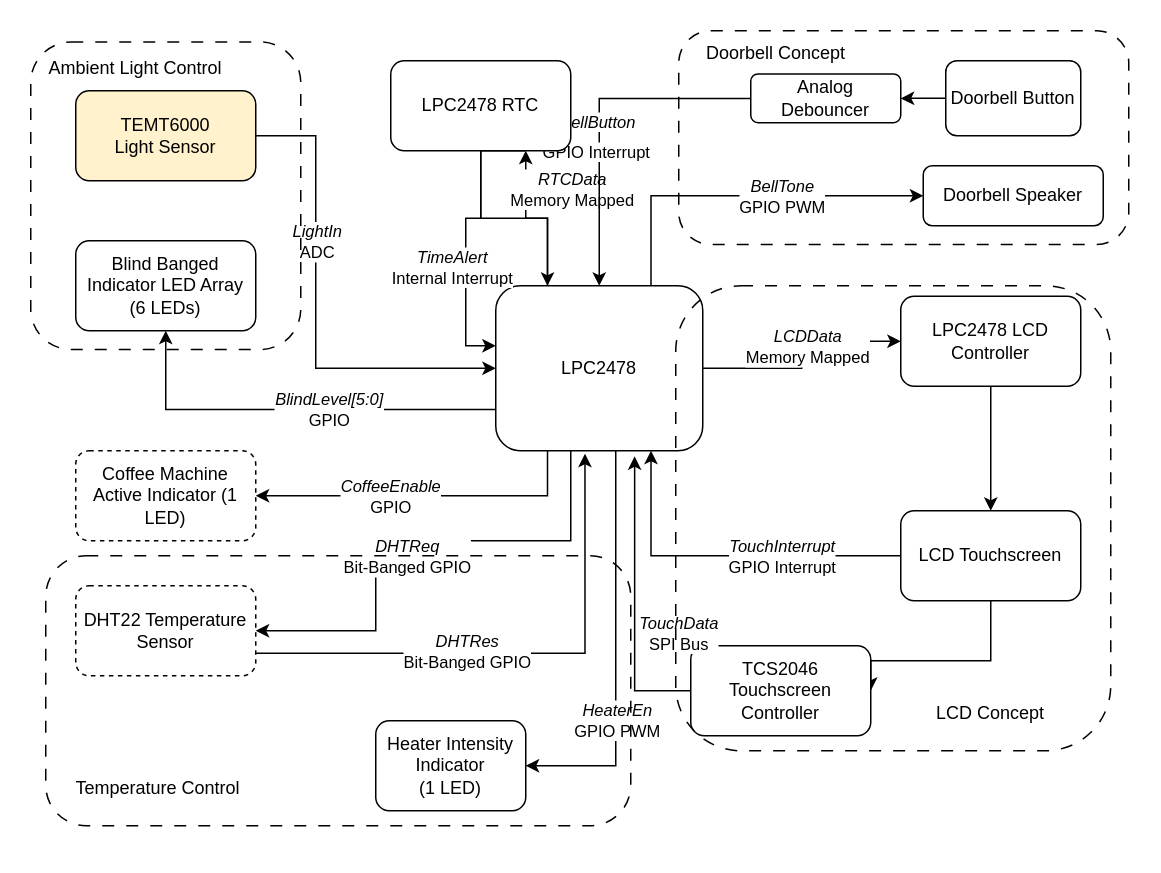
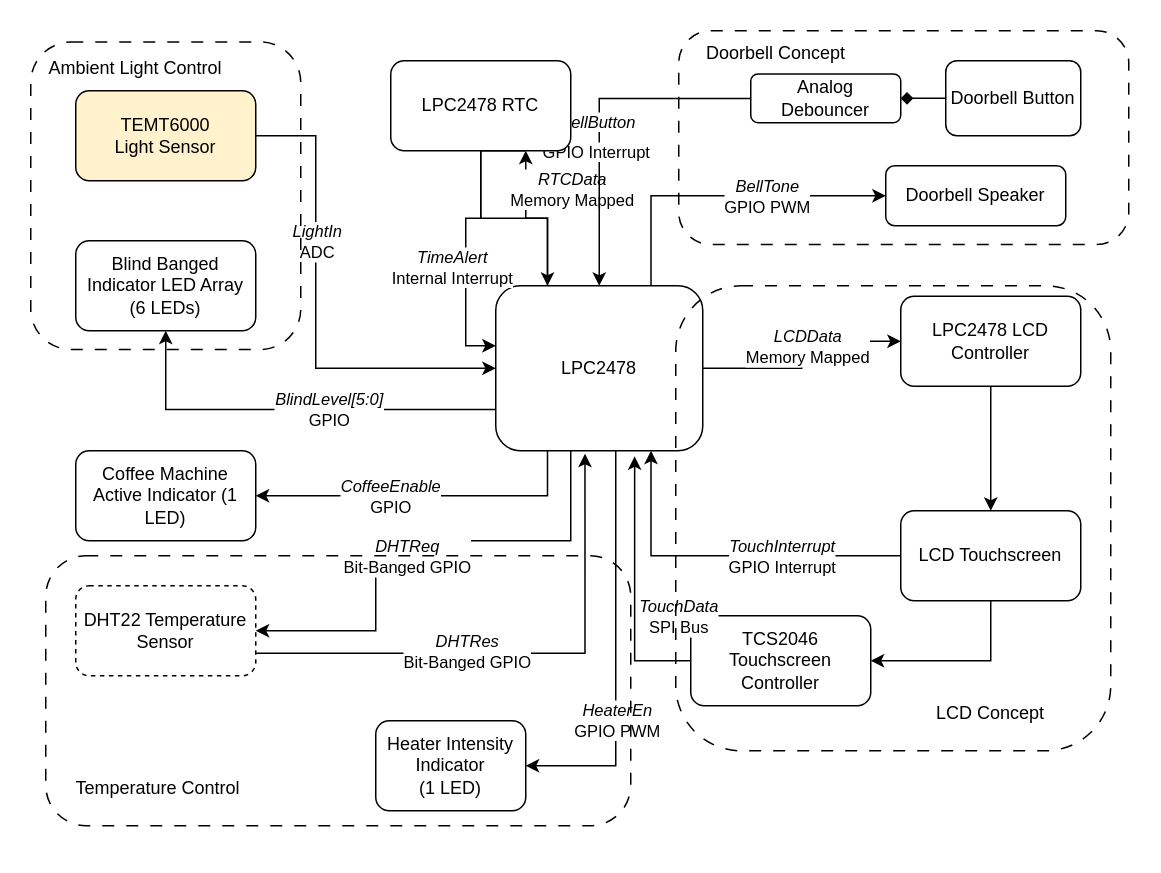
(911, 98) -> (913, 98)
(1013, 196) -> (976, 196)
(166, 496) -> (166, 496)
(781, 691) -> (781, 661)
